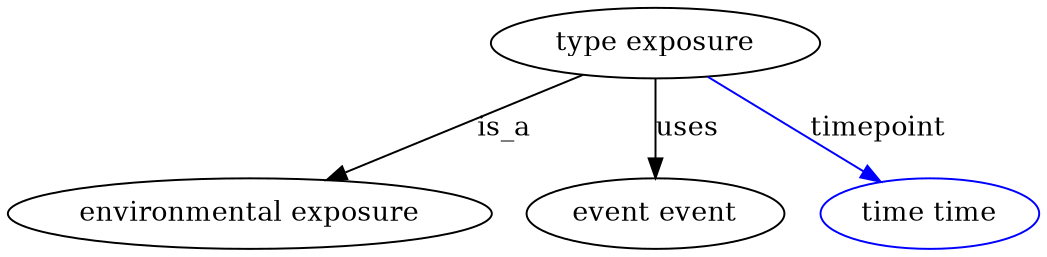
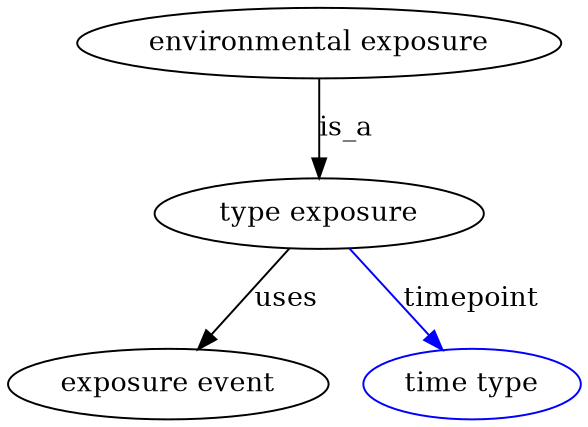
(464, 124) -> (319, 119)
(656, 214) -> (168, 384)
(930, 214) -> (472, 384)
